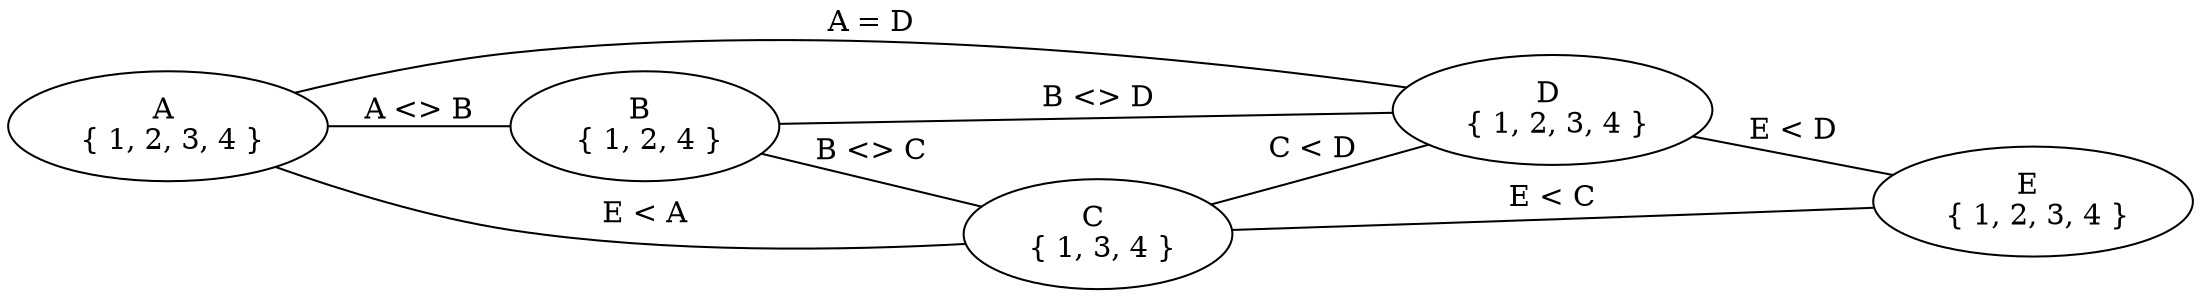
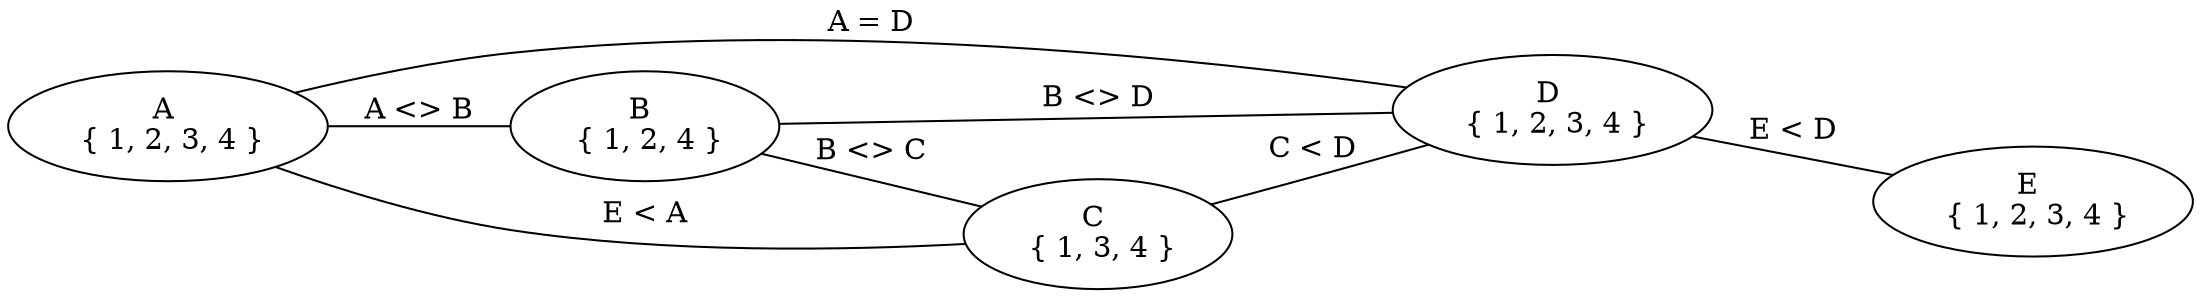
(1553, 219) -> none
